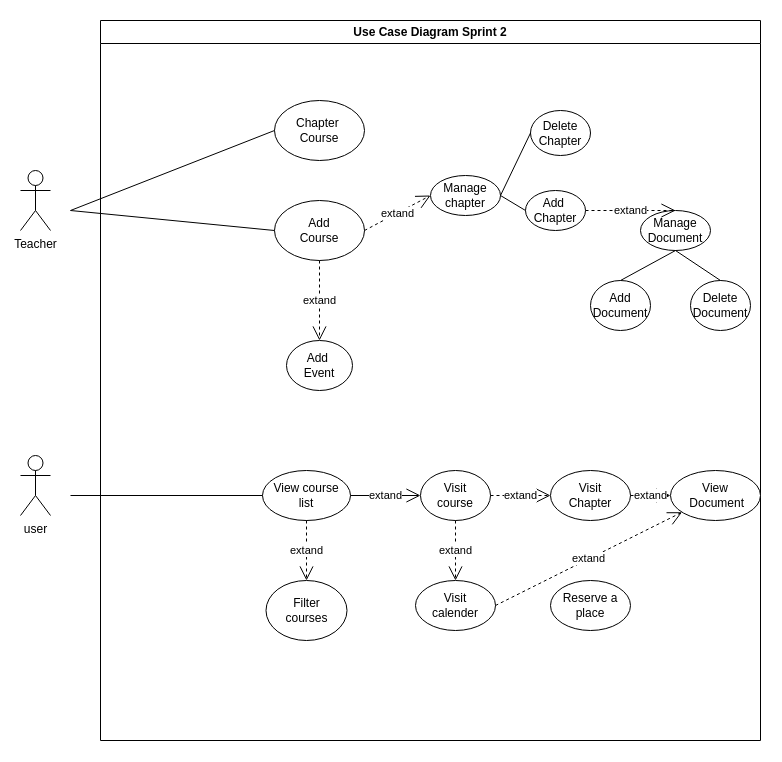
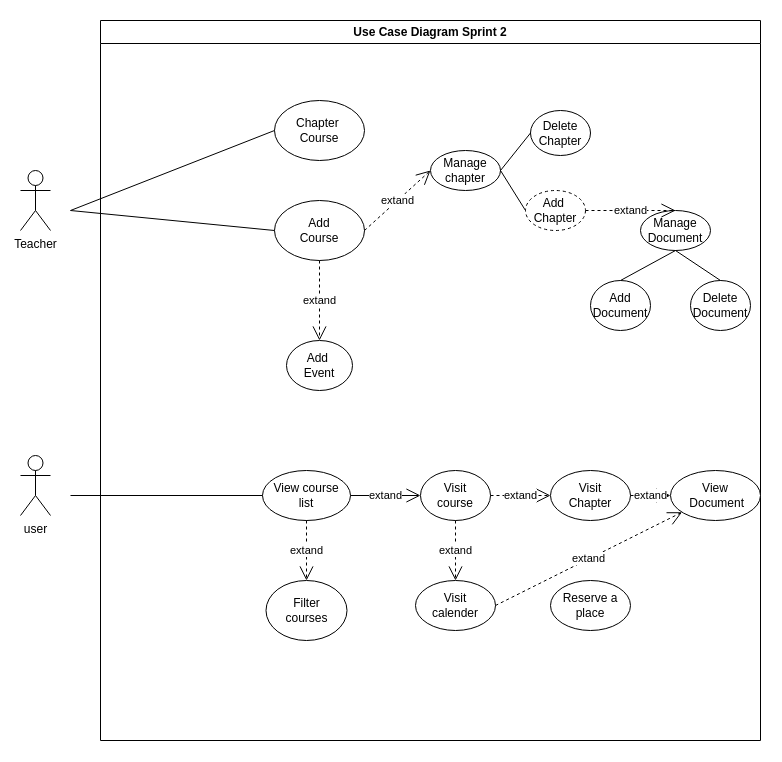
(466, 196) -> (466, 171)
(556, 211) -> (556, 211)
